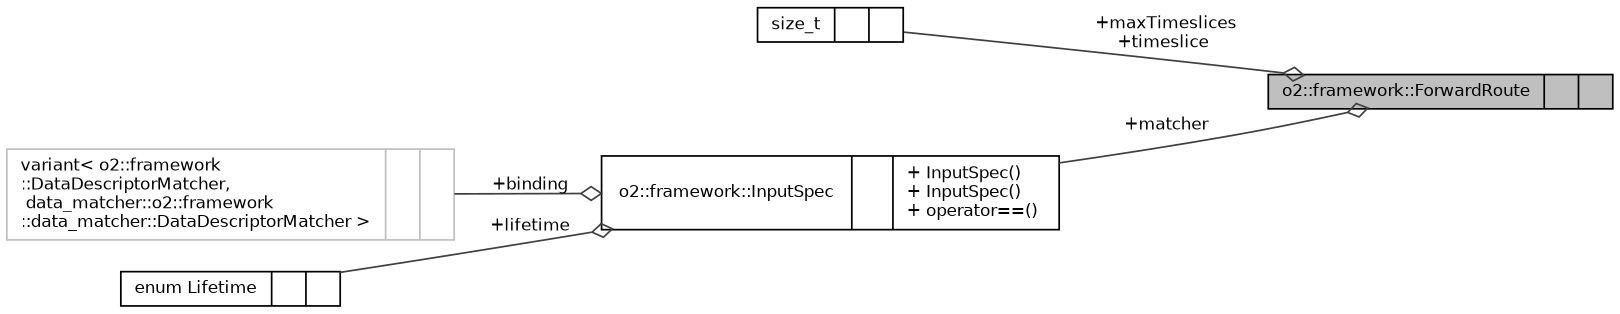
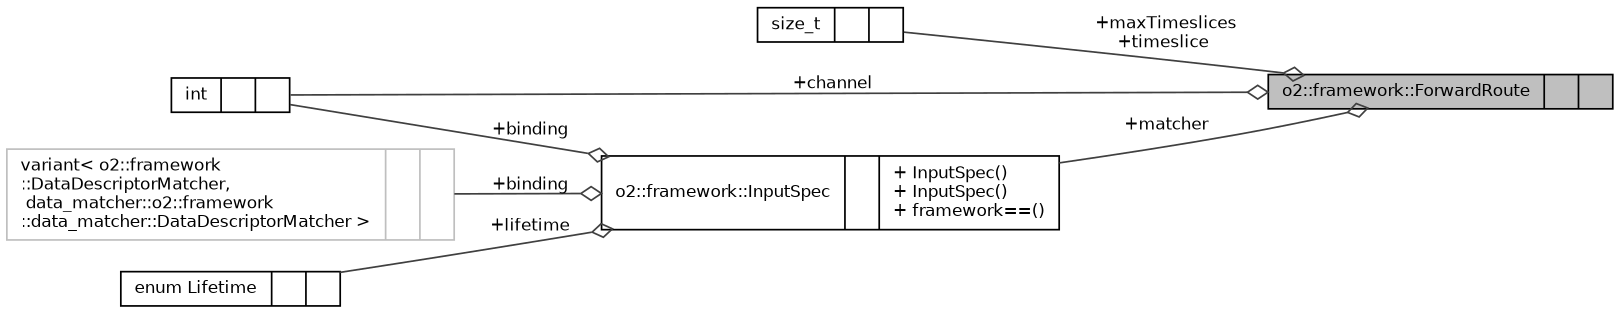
none -> (231, 95)
(973, 211) -> (969, 211)
